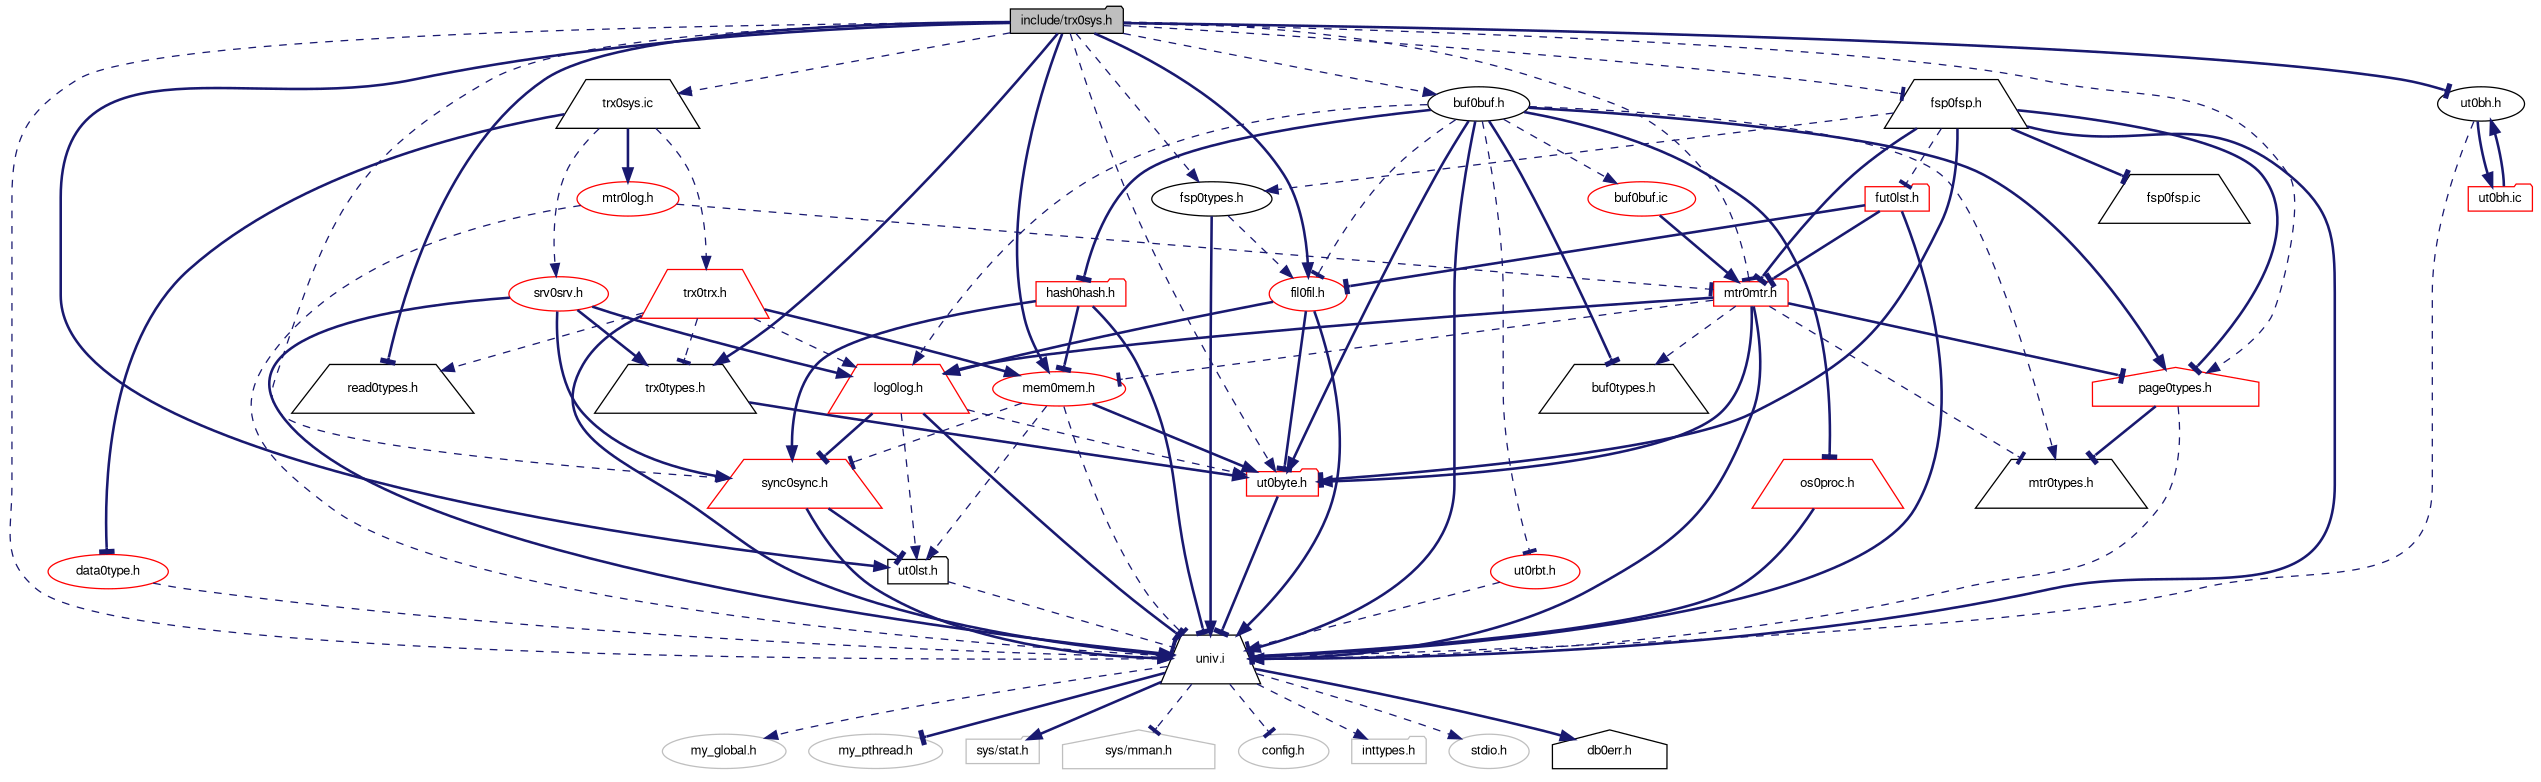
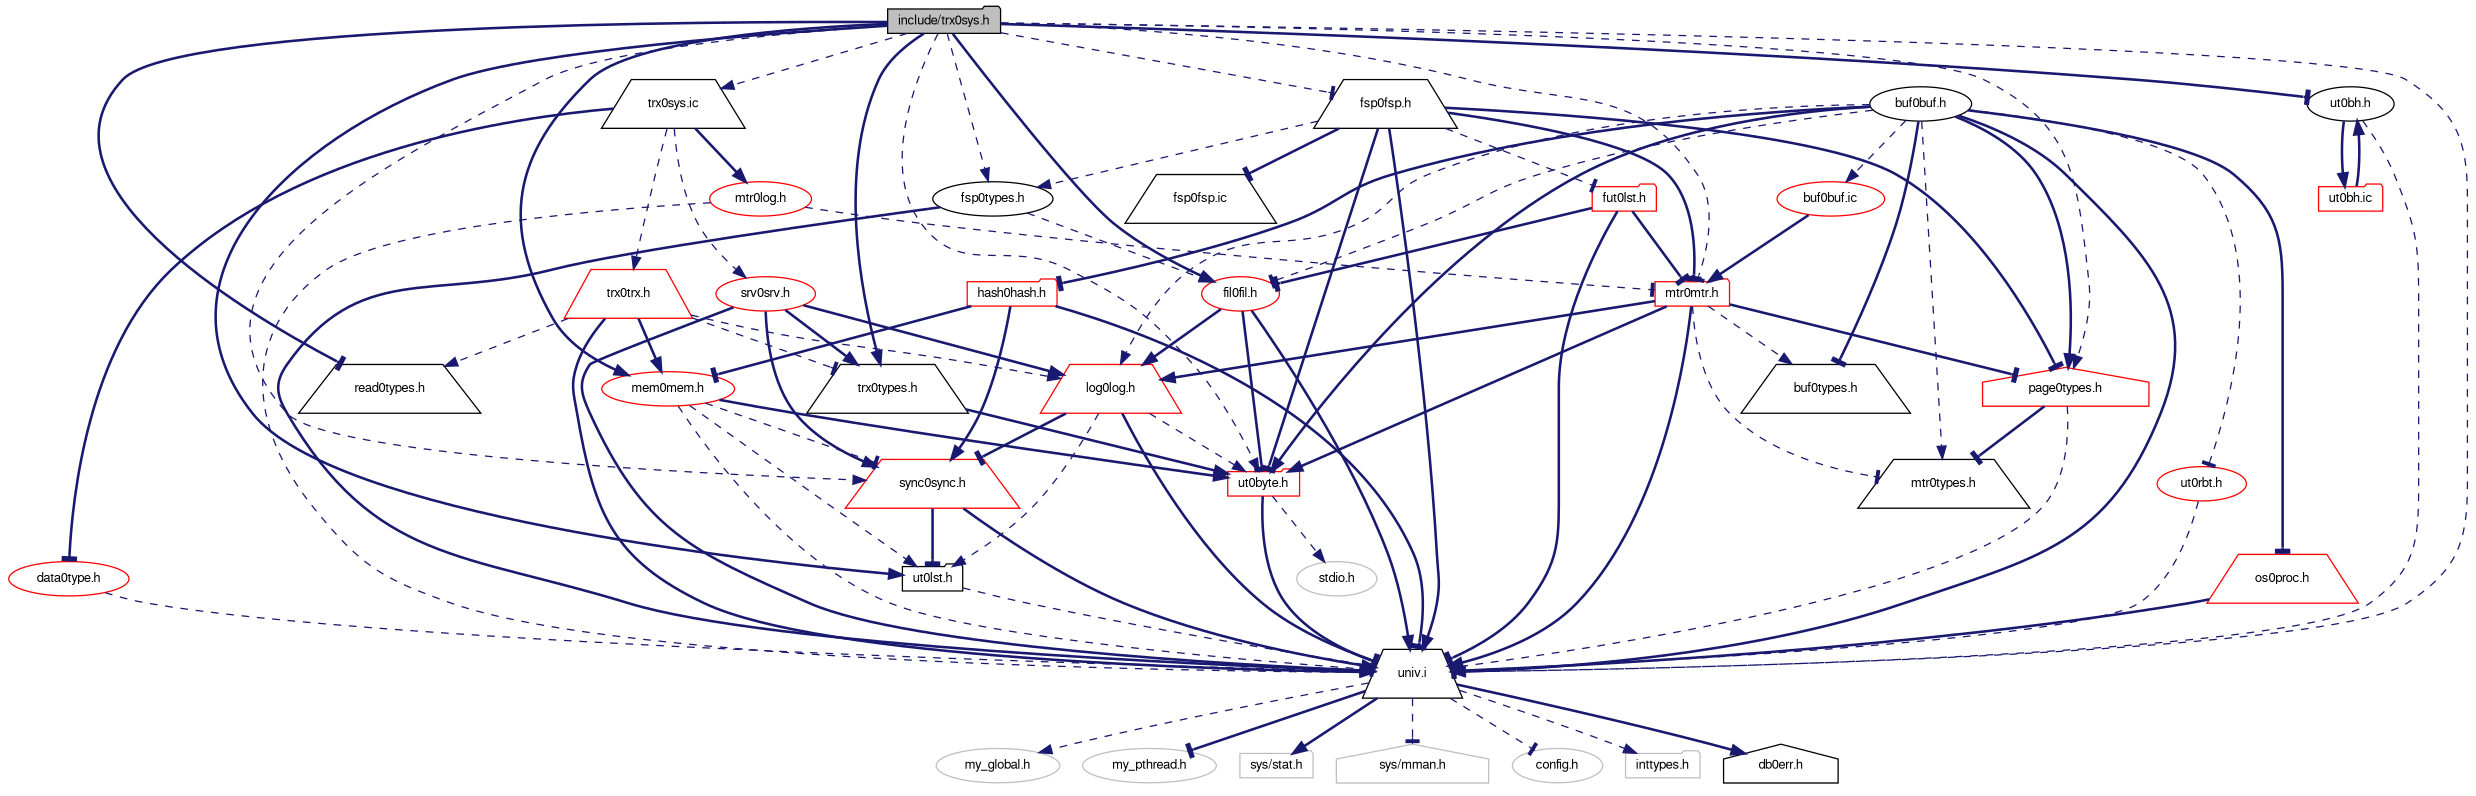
(1273, 63) -> none
(1418, 340) -> none
(1353, 703) -> (1295, 524)
